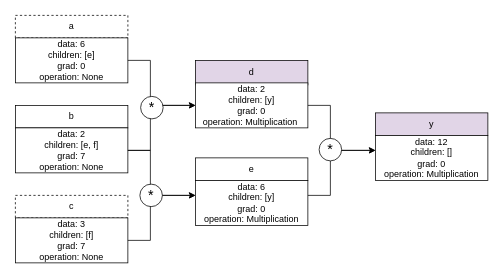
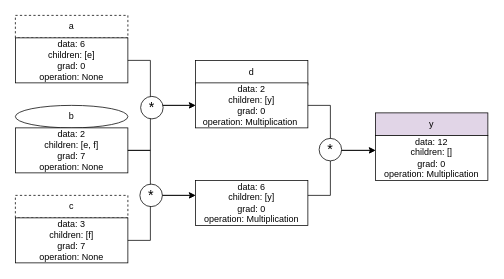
(252, 73) -> (252, 73)
(72, 117) -> (72, 117)
(252, 169) -> none
